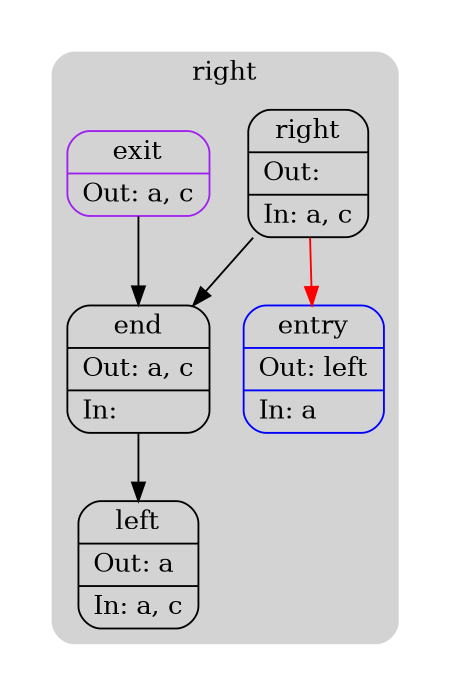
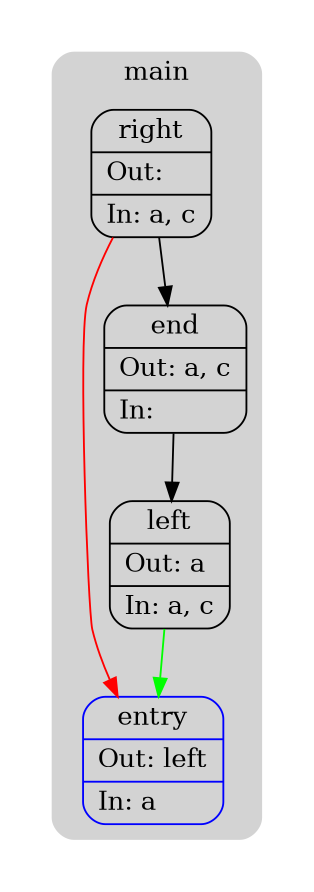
(225, 73) -> (157, 73)
(138, 174) -> none
none -> (162, 653)
